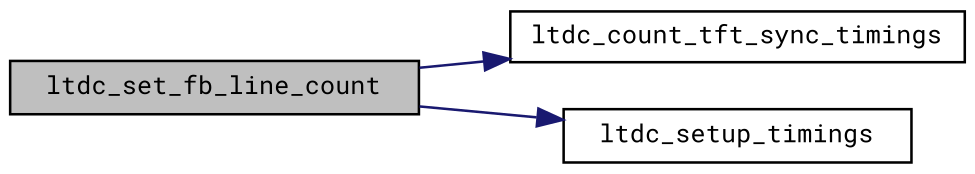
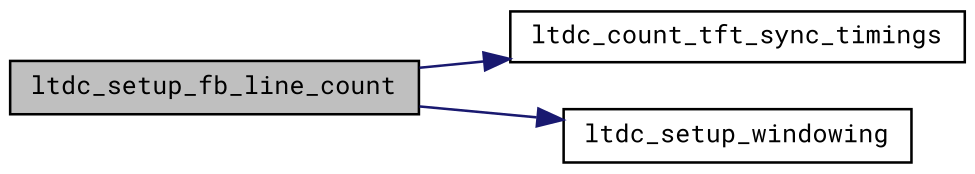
(215, 88) -> (215, 88)
(738, 136) -> (738, 136)
